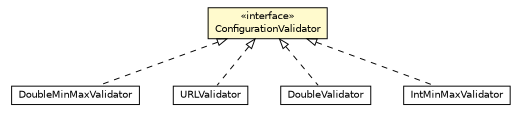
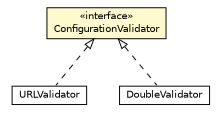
(76, 95) -> none
(457, 95) -> none
